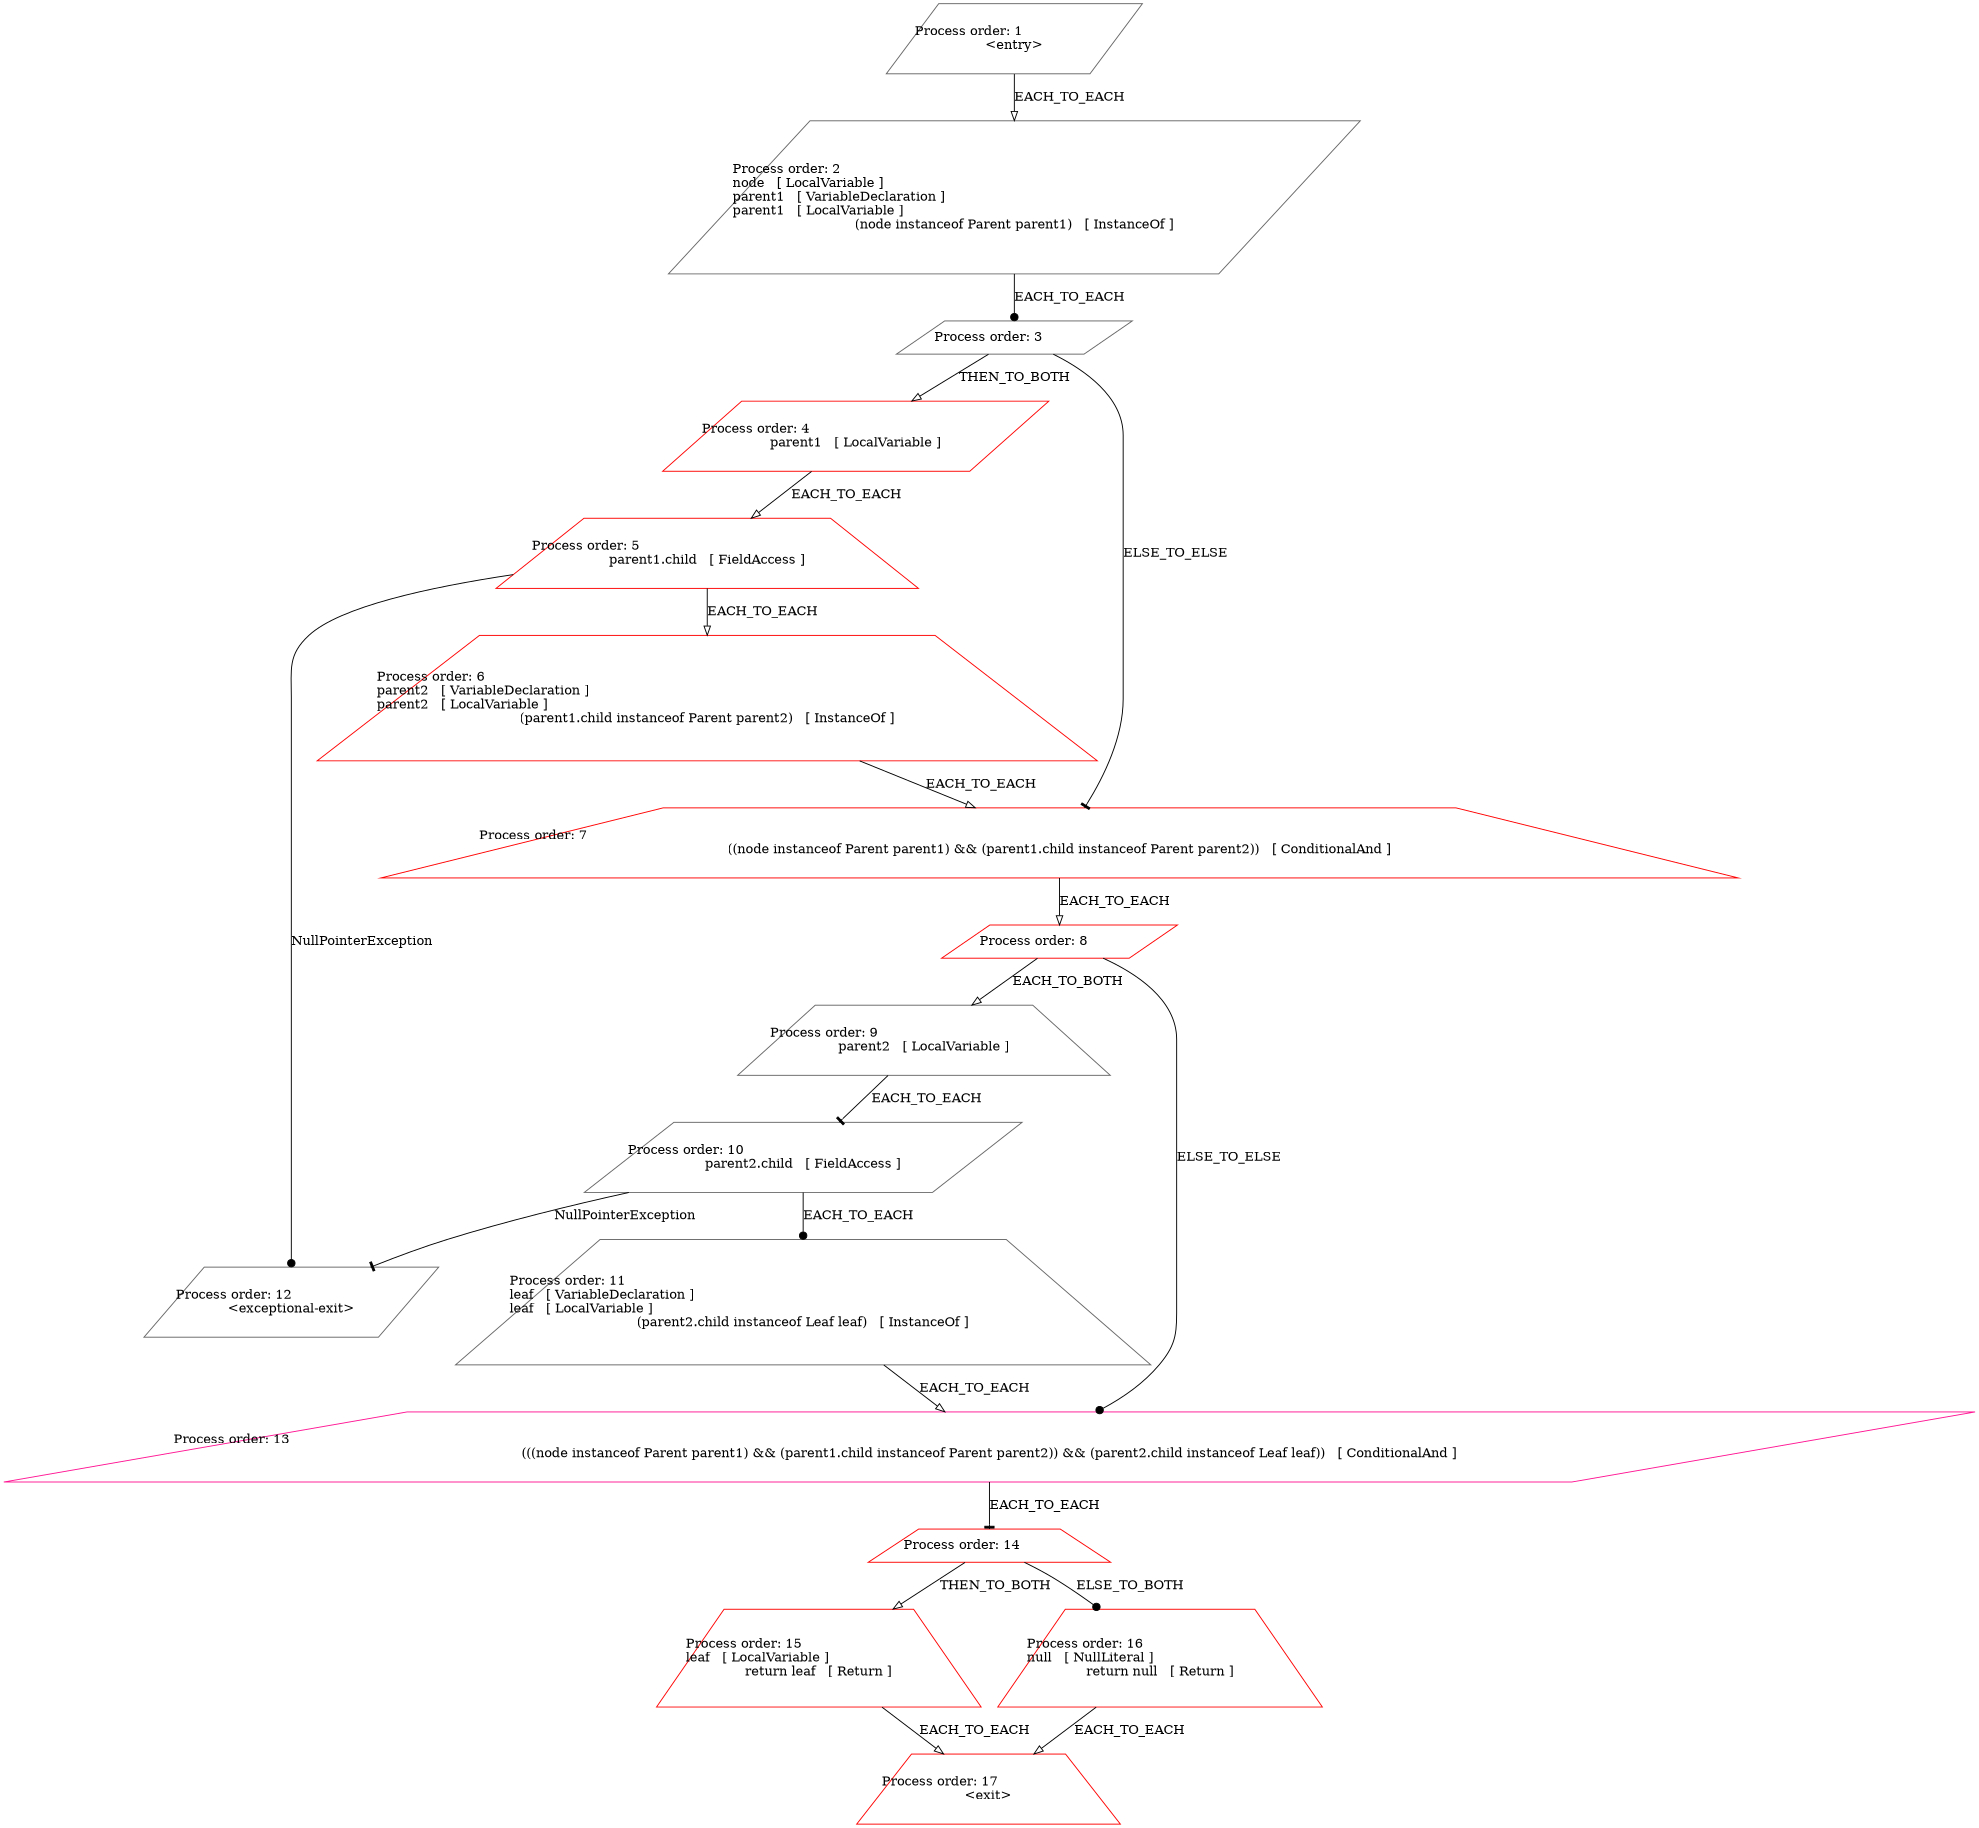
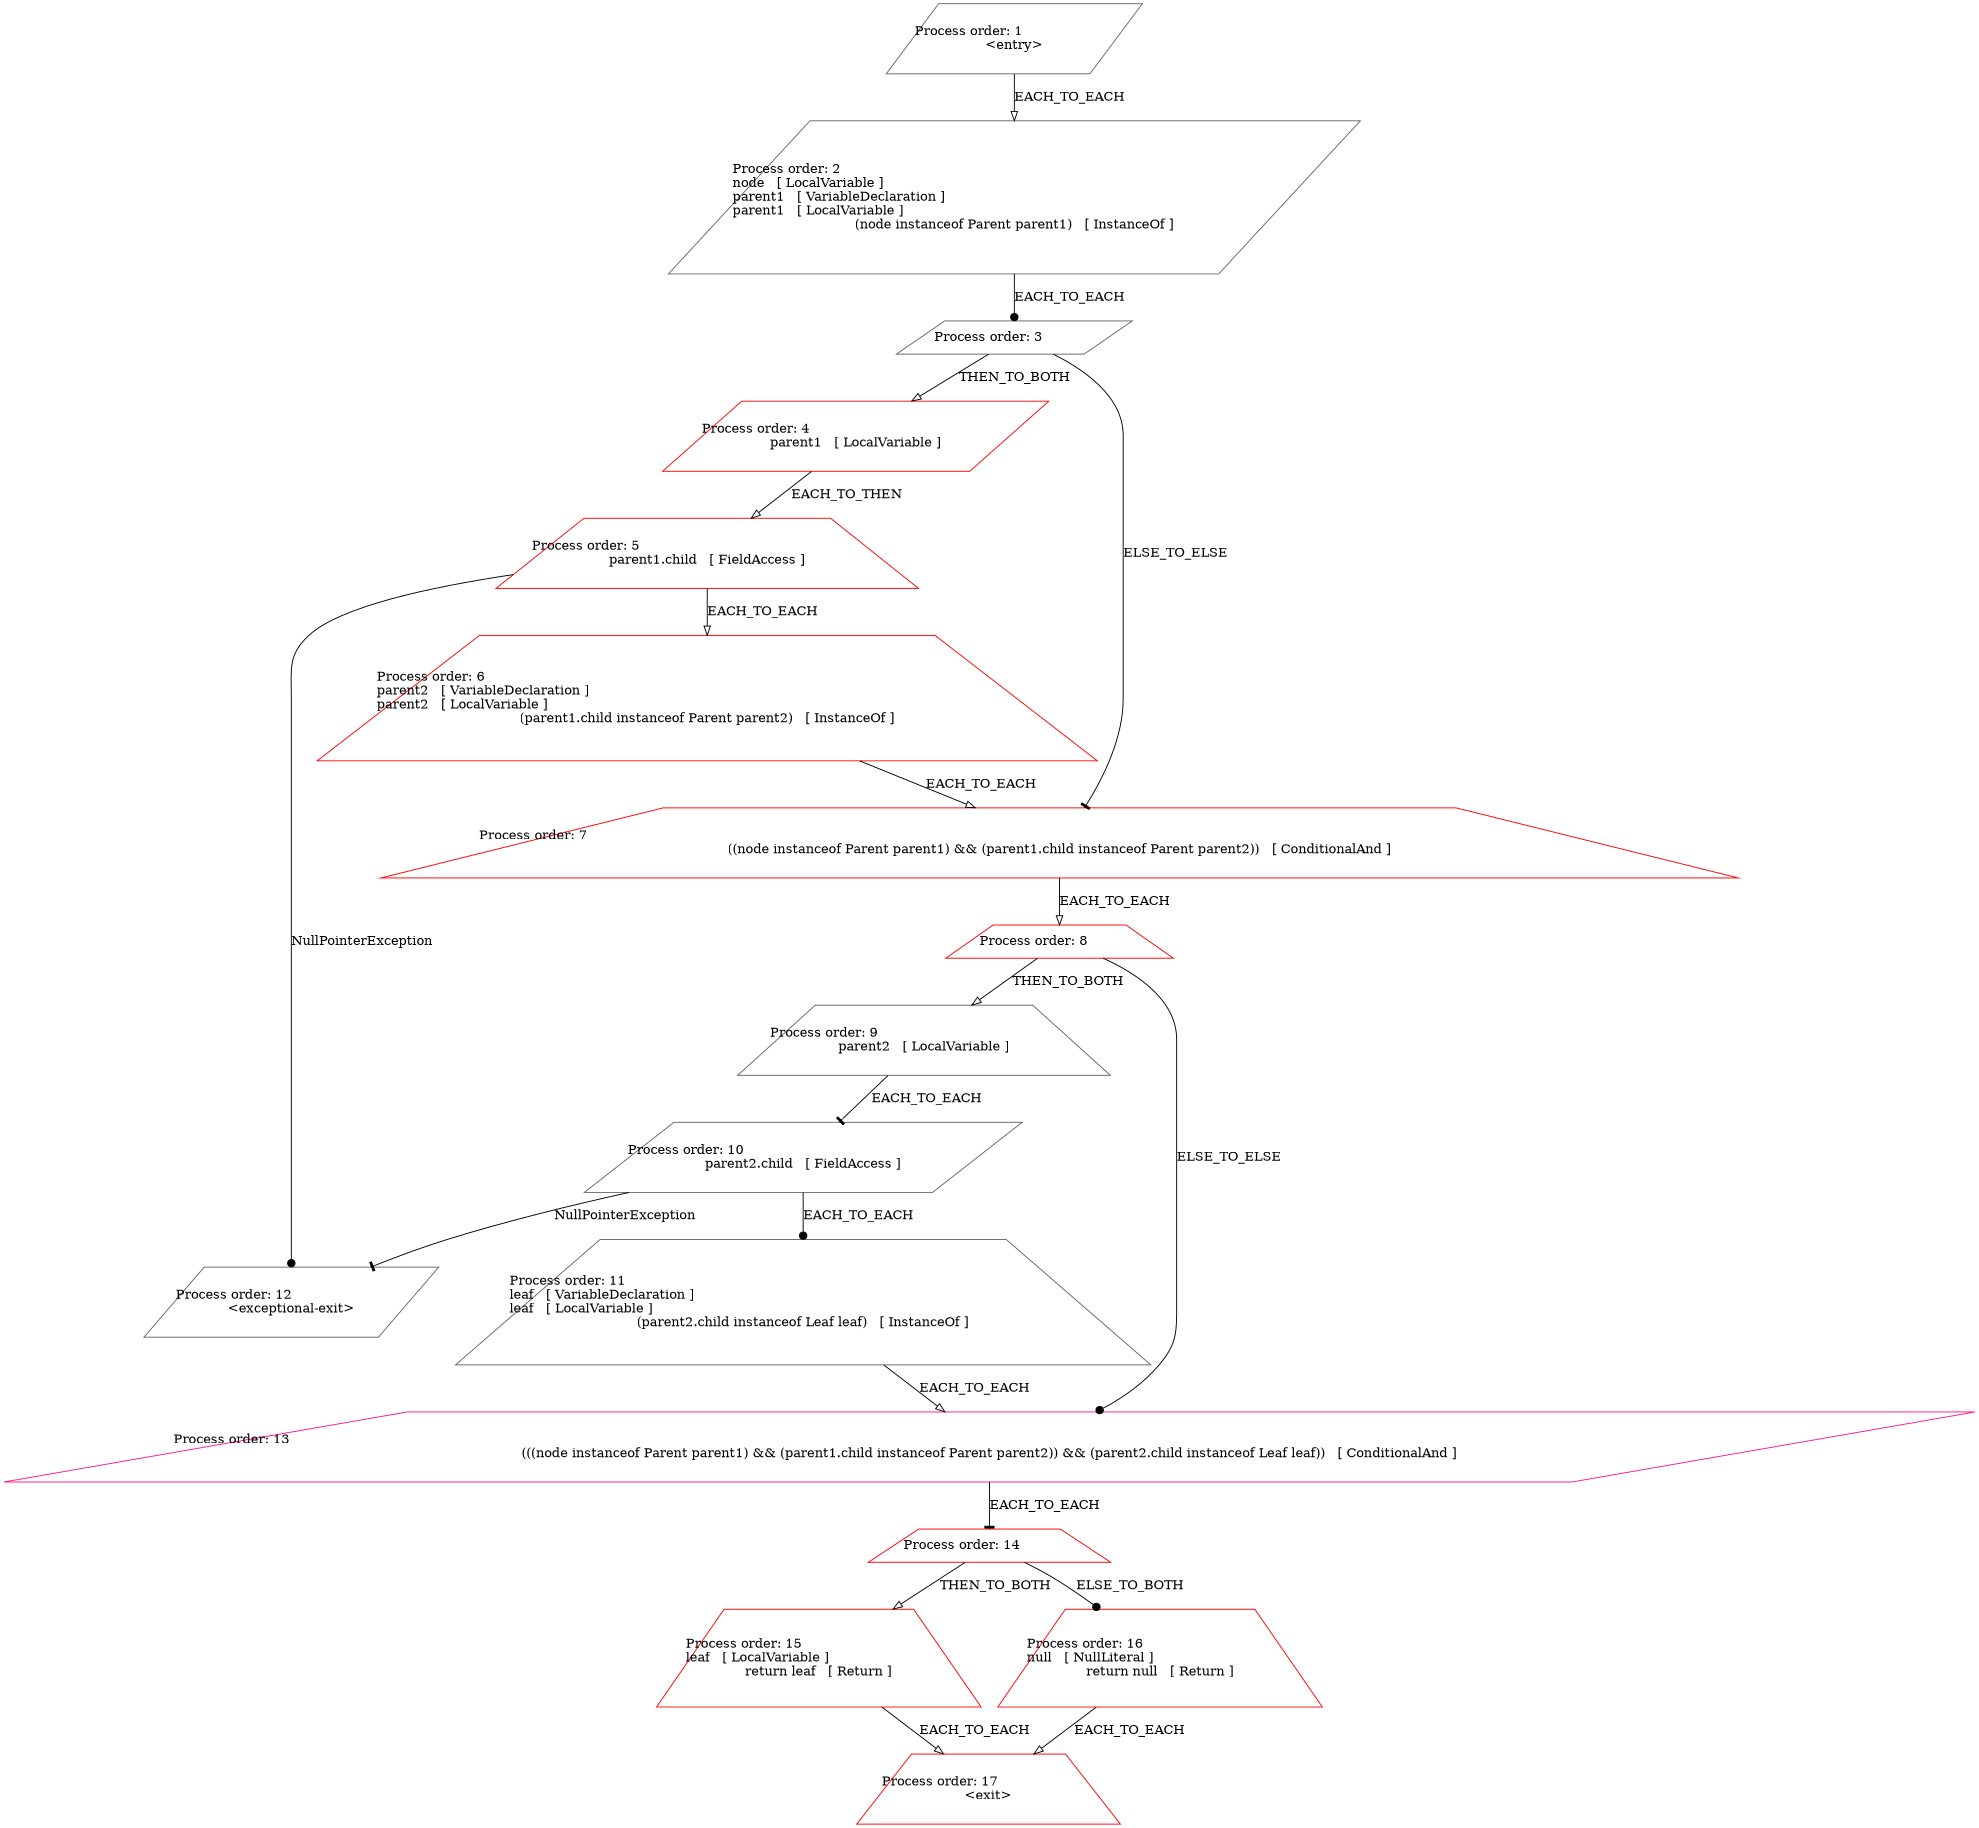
(846, 495) -> (847, 495)
(1060, 942) -> (1060, 942)
(1068, 982) -> (1068, 982)
